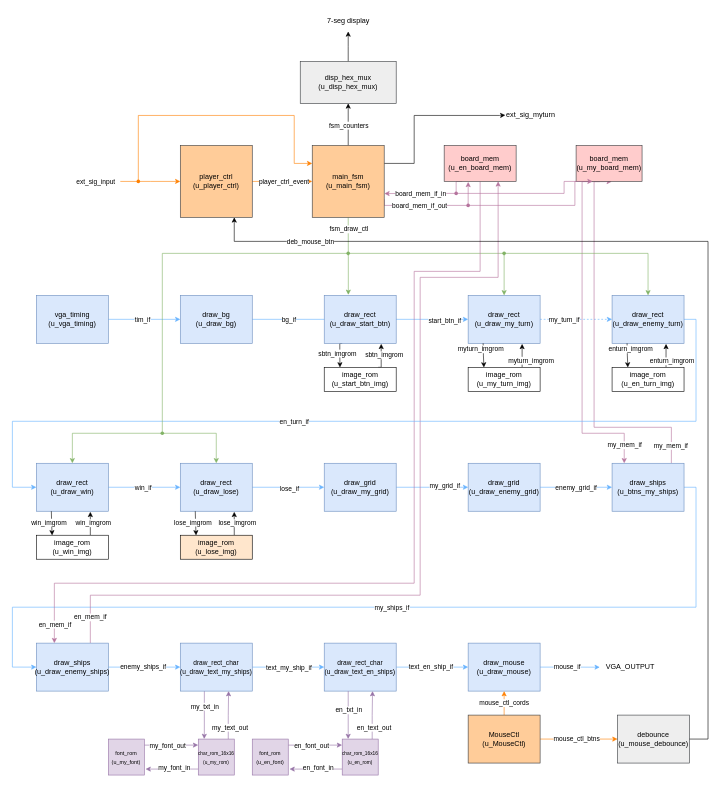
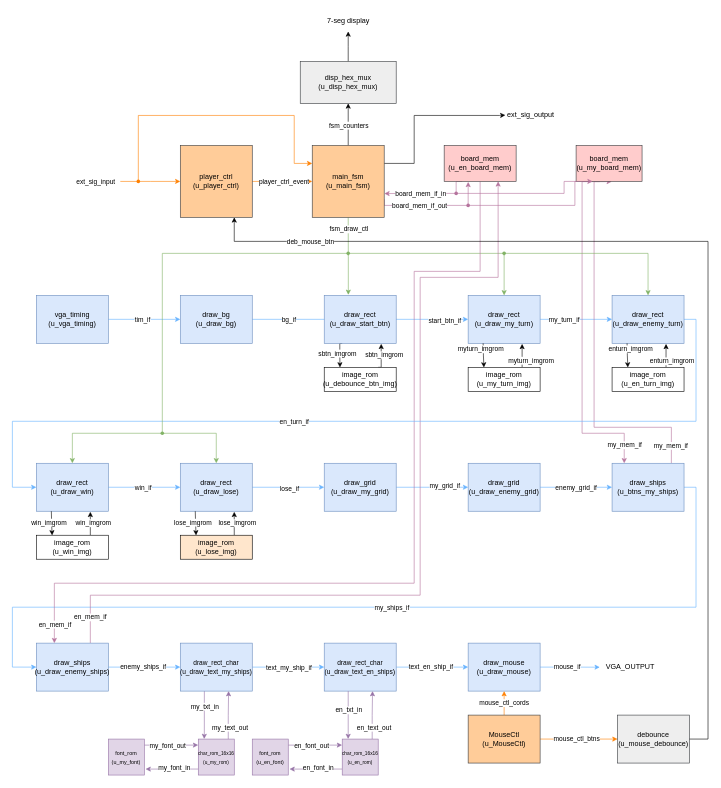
(531, 115) -> (531, 115)
(592, 320) -> (592, 320)
(360, 380) -> (360, 380)
